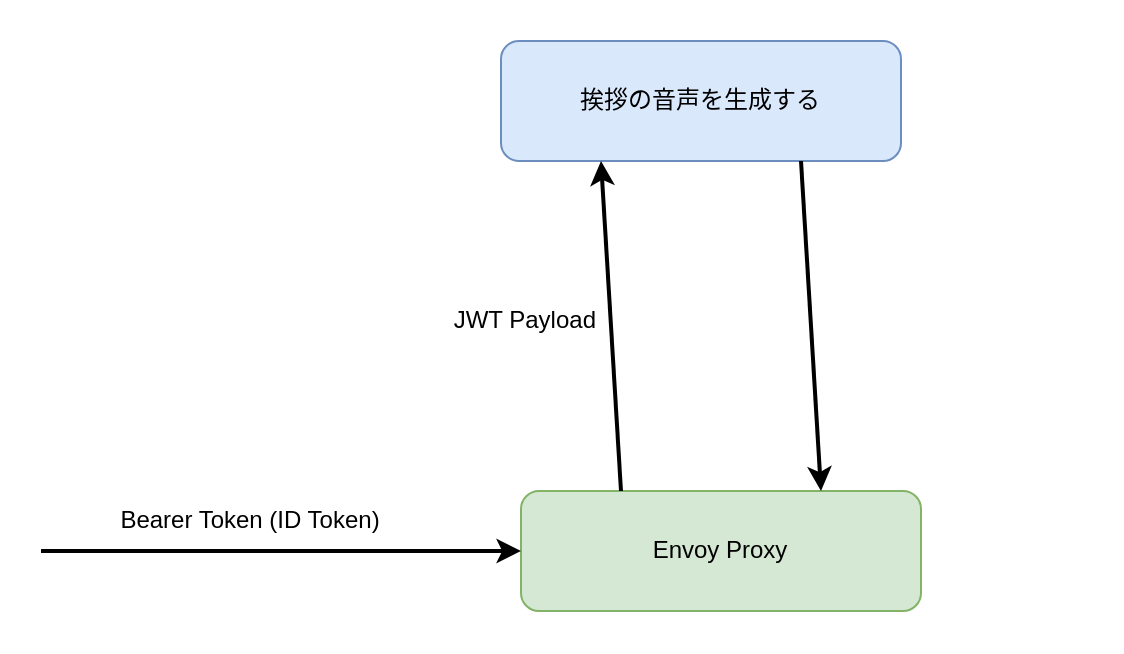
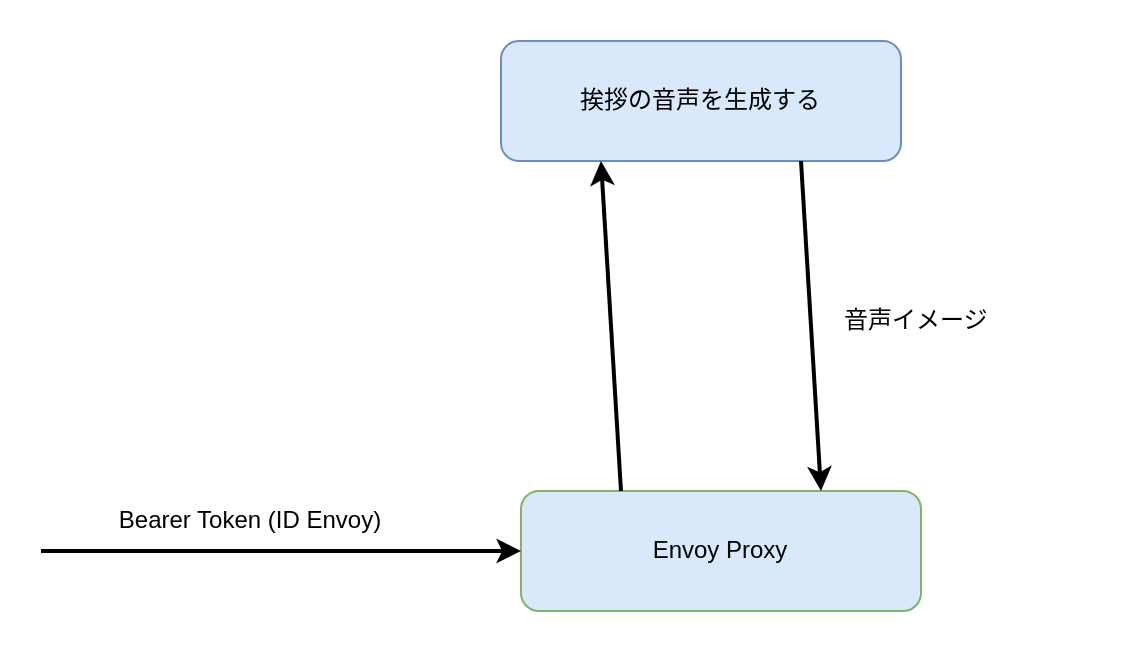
(491, 321) -> none
none -> (961, 321)
(251, 521) -> (251, 521)
(721, 551) -> (721, 551)
